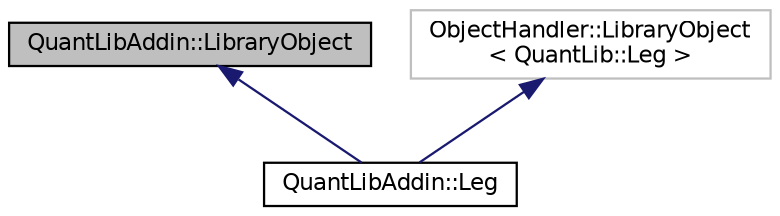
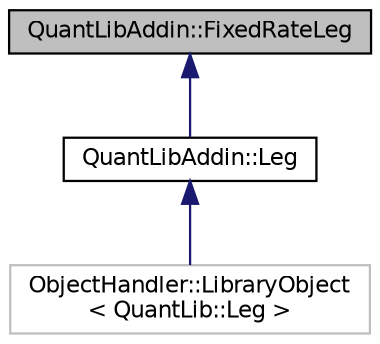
(190, 44) -> (190, 32)
(472, 127) -> (190, 235)
